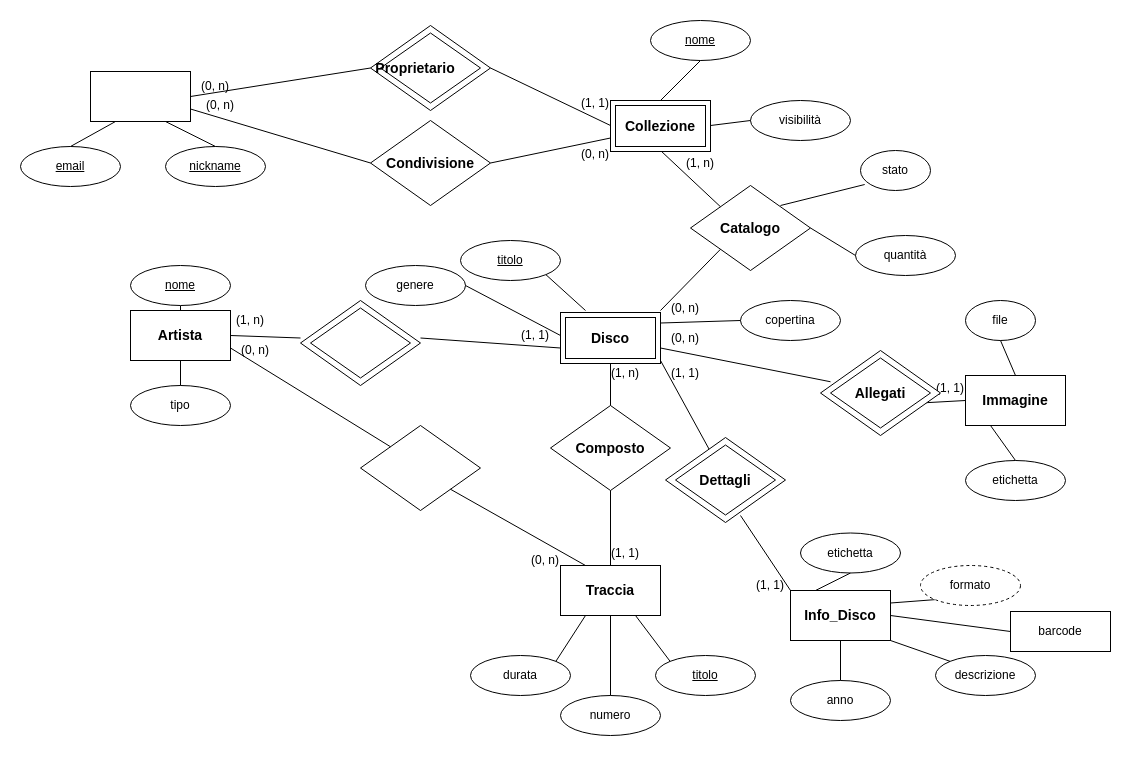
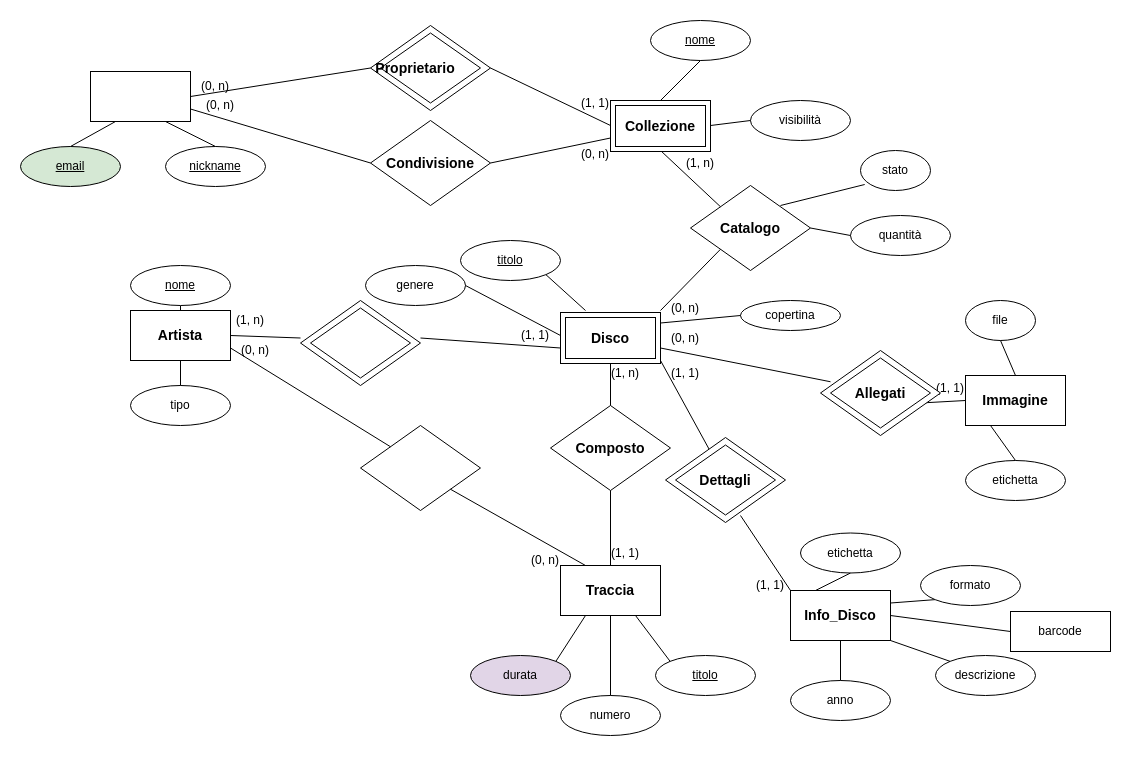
(71, 167) -> (71, 167)
(906, 256) -> (901, 236)
(791, 321) -> (791, 316)
(971, 586) -> (971, 586)
(521, 676) -> (521, 676)
